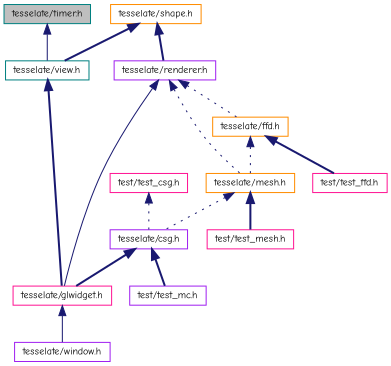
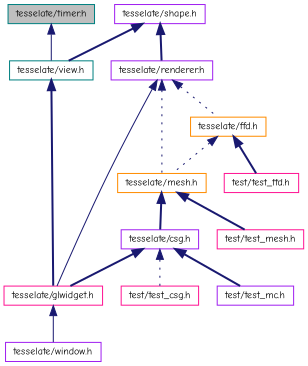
(156, 14) -> (160, 14)
(195, 214) -> (161, 216)
(149, 216) -> (160, 273)
